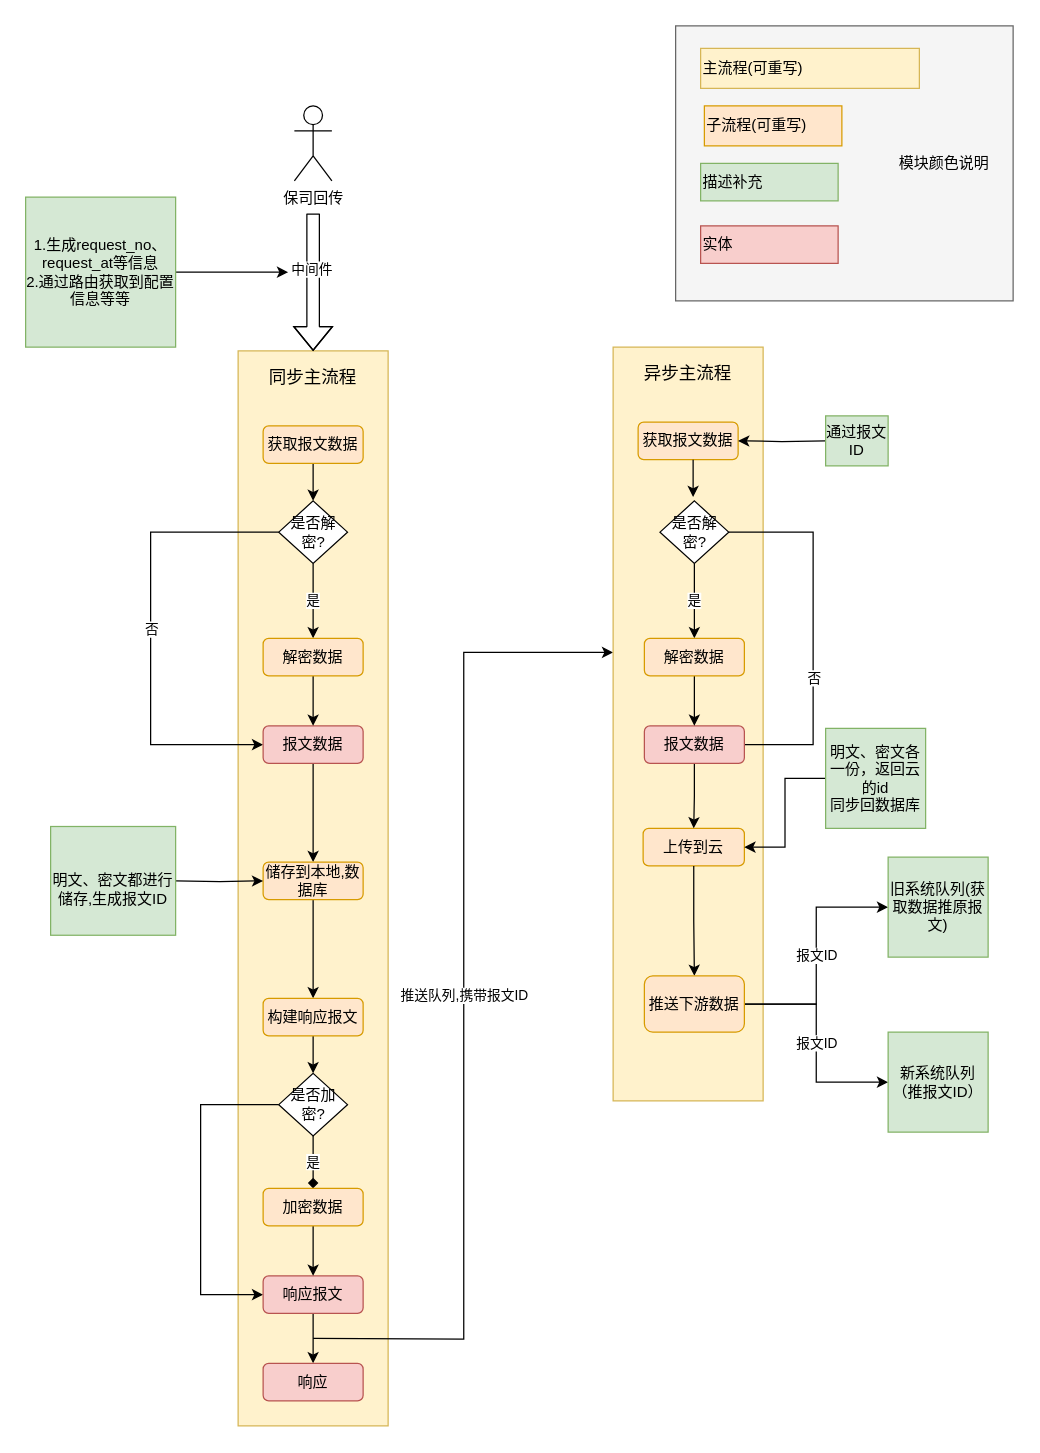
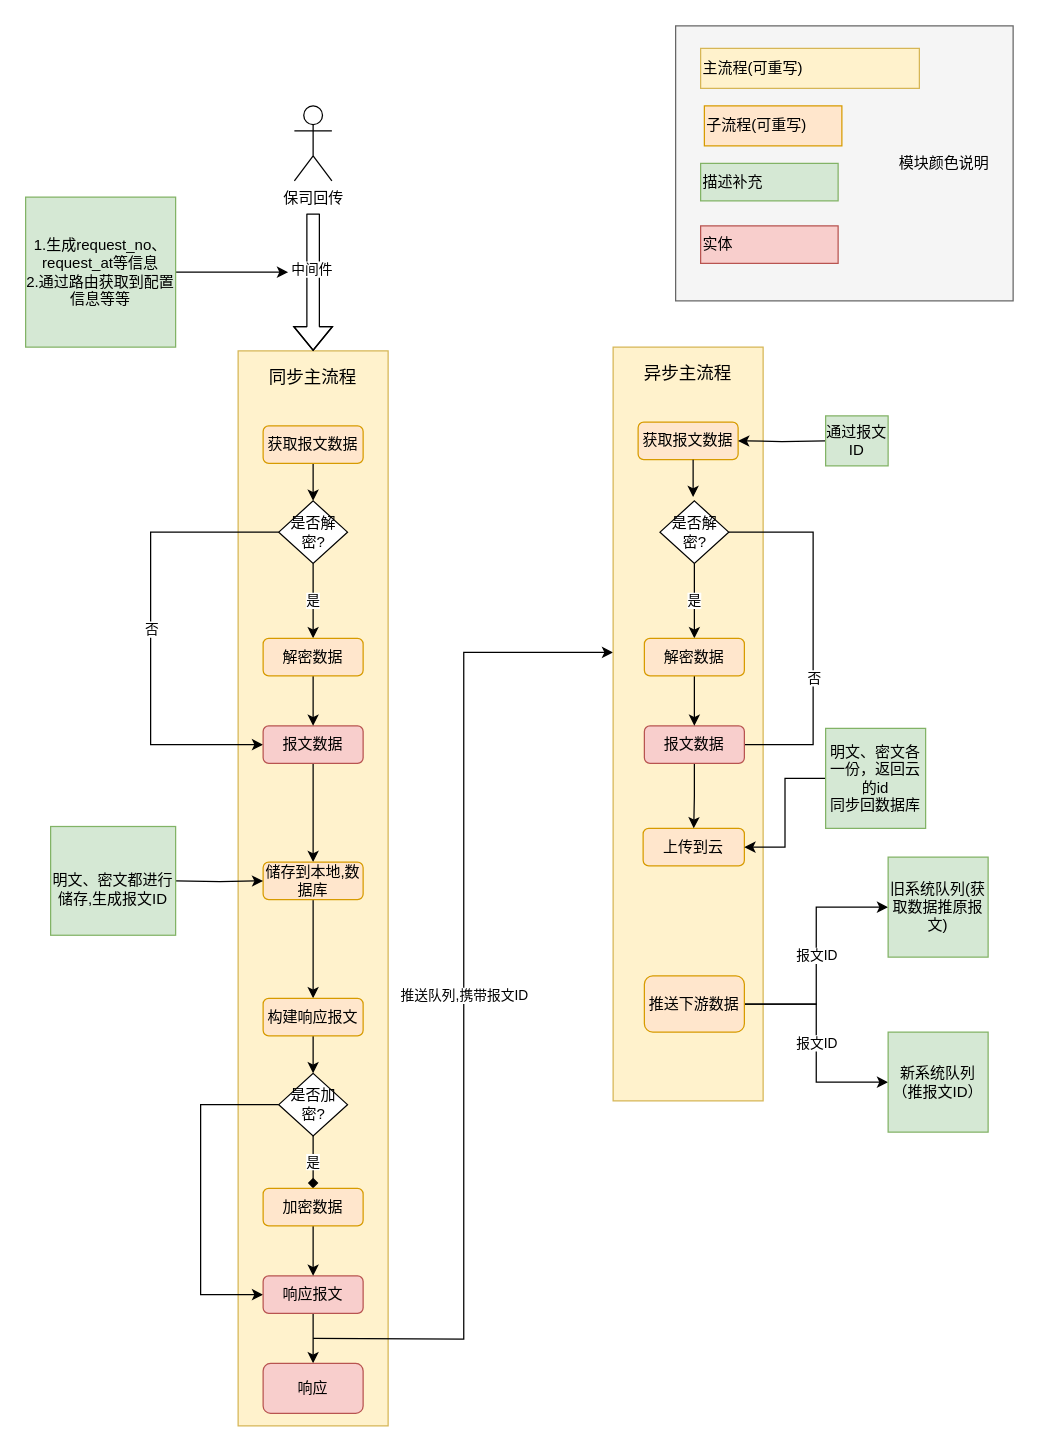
(694, 917) -> none
(313, 1382) -> (313, 1388)
